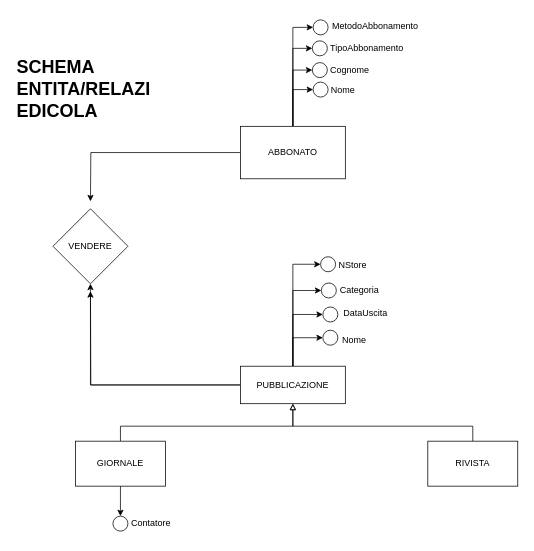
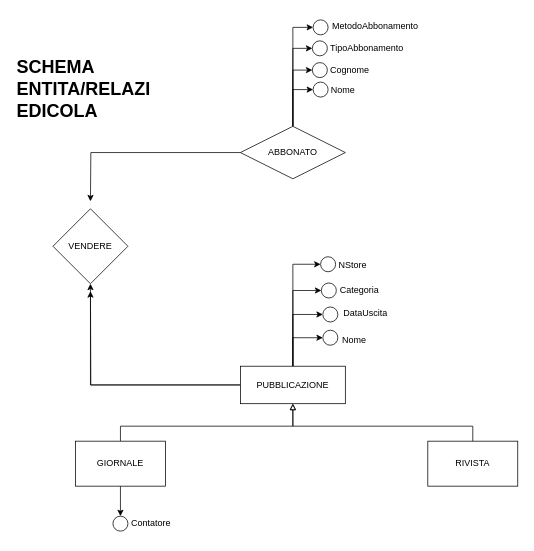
(293, 153) -> (293, 153)
